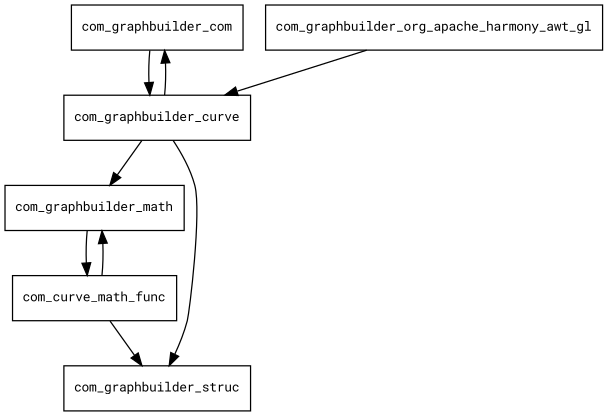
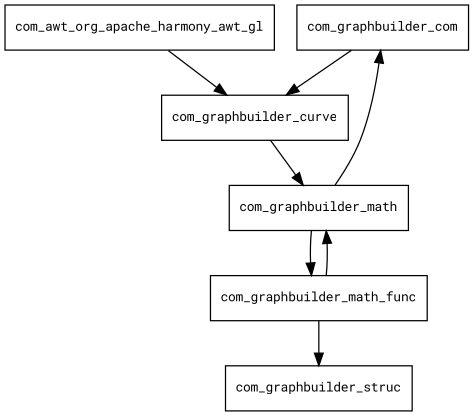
(434, 28) -> (140, 28)
(166, 79) -> (365, 127)
(195, 246) -> none
(95, 298) -> (319, 298)
